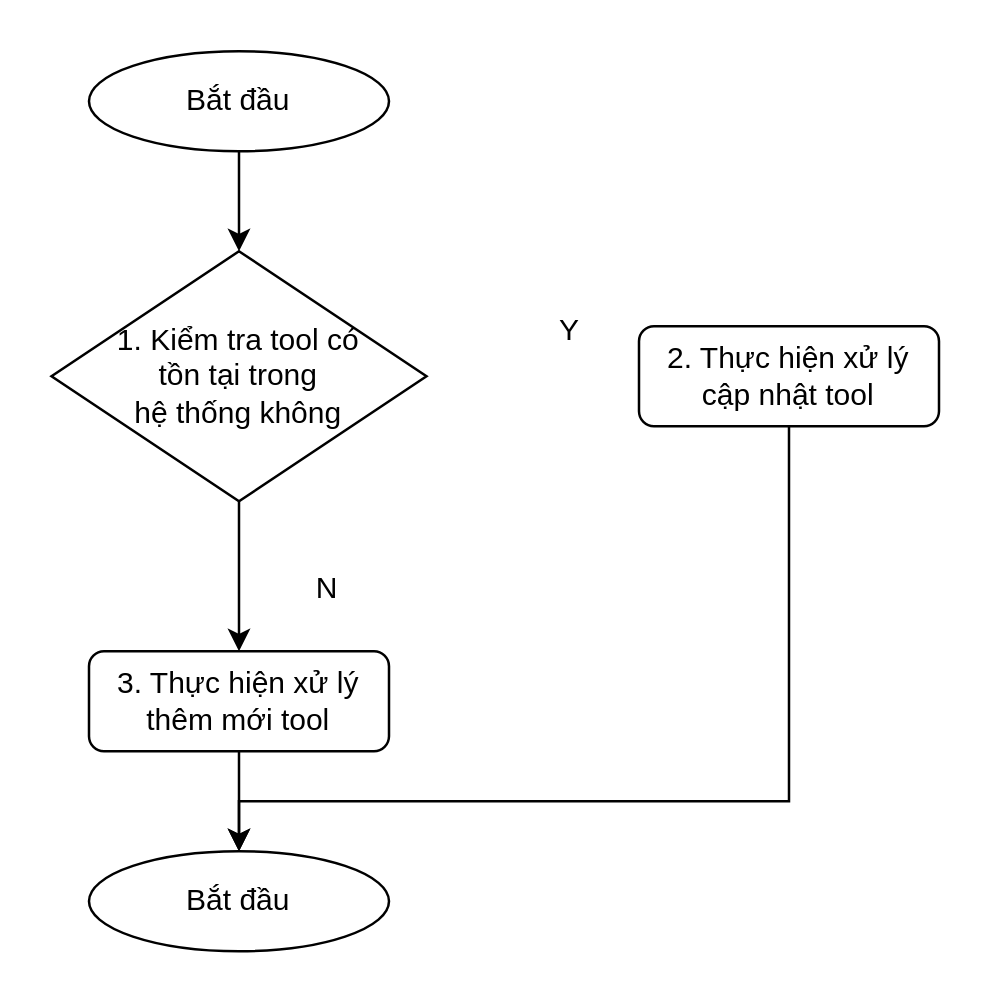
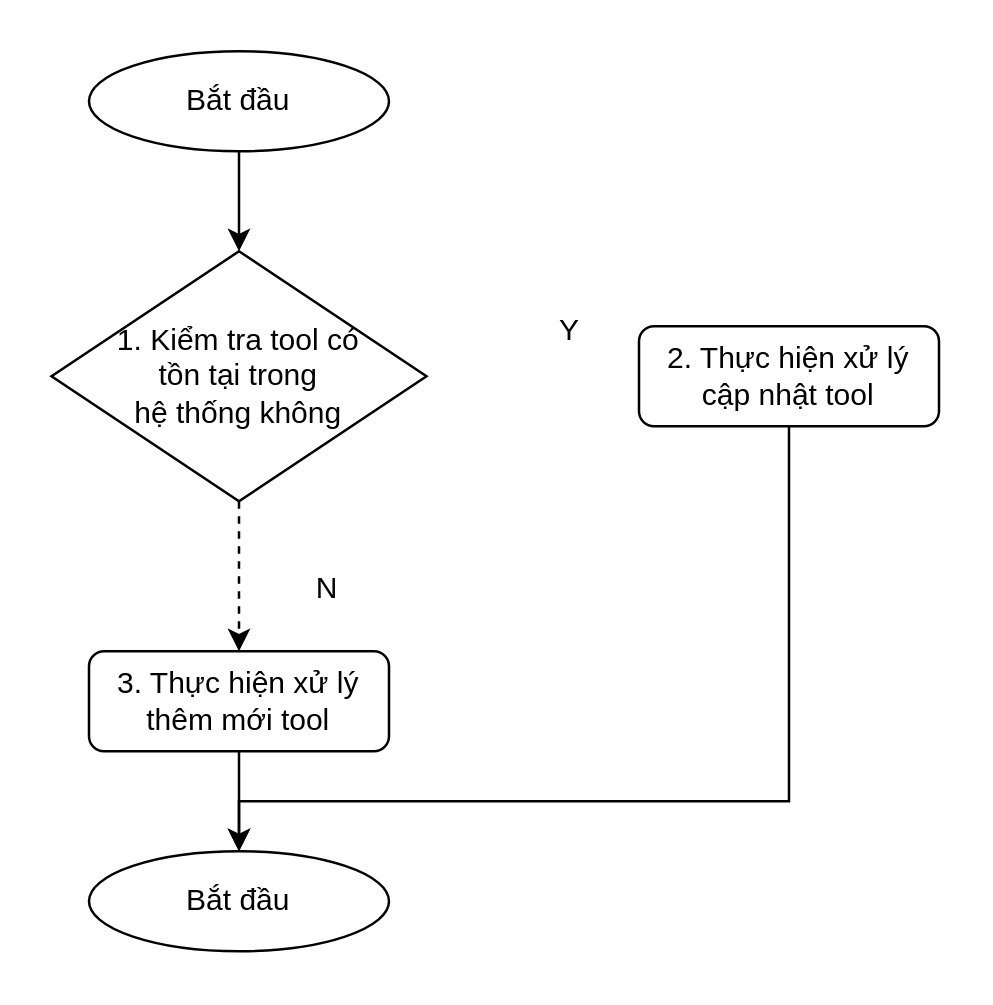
(239, 571) -> (239, 571)
